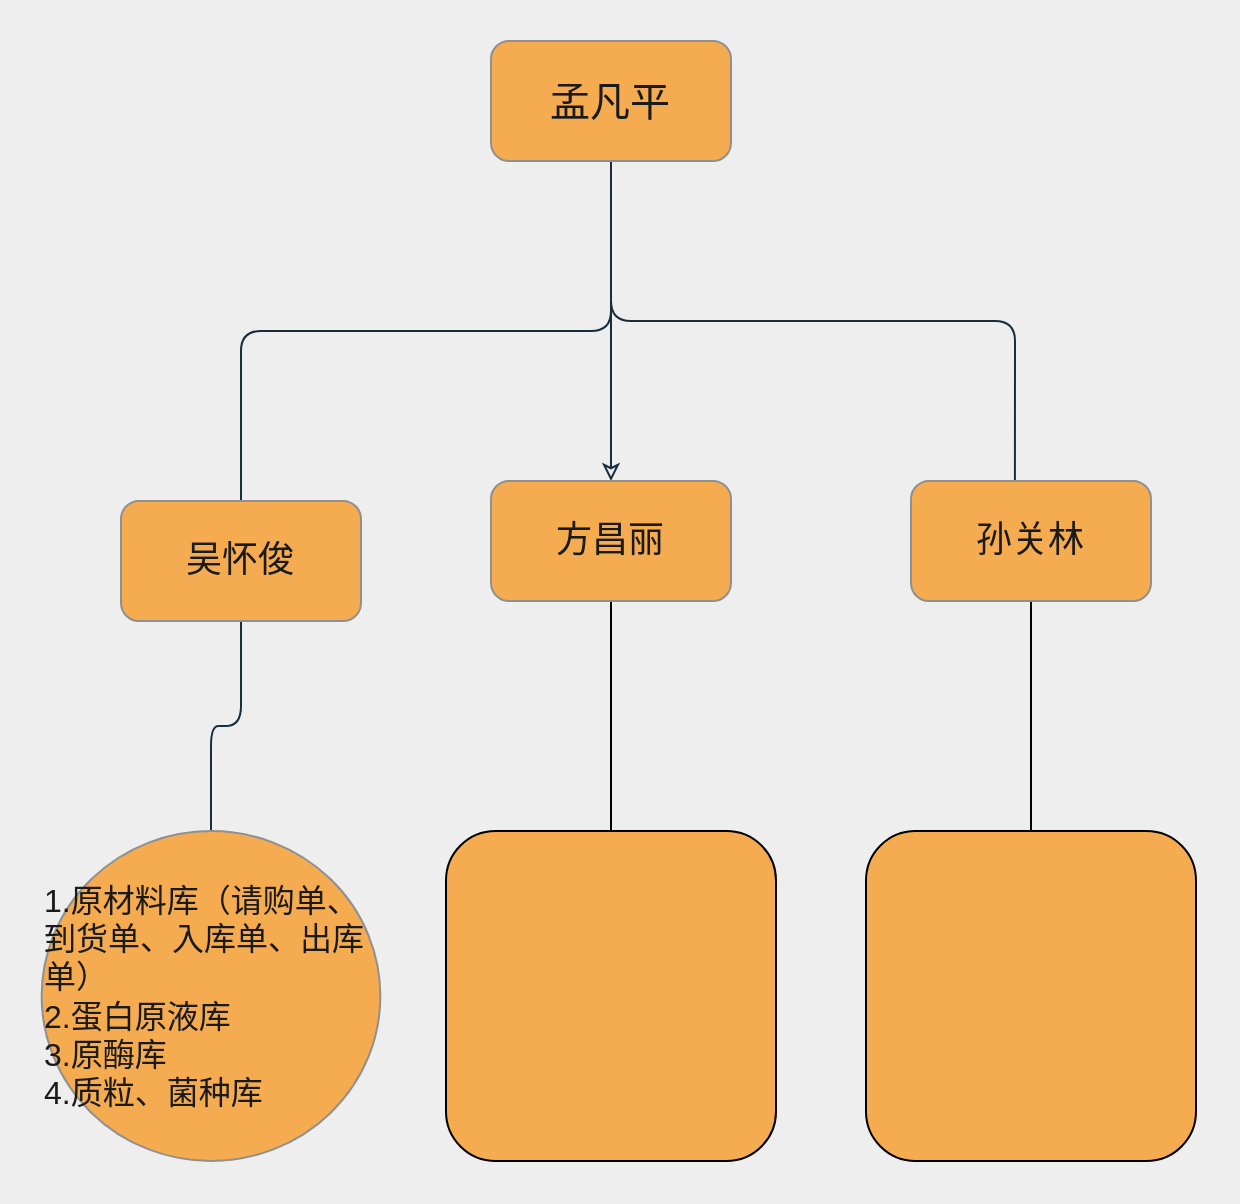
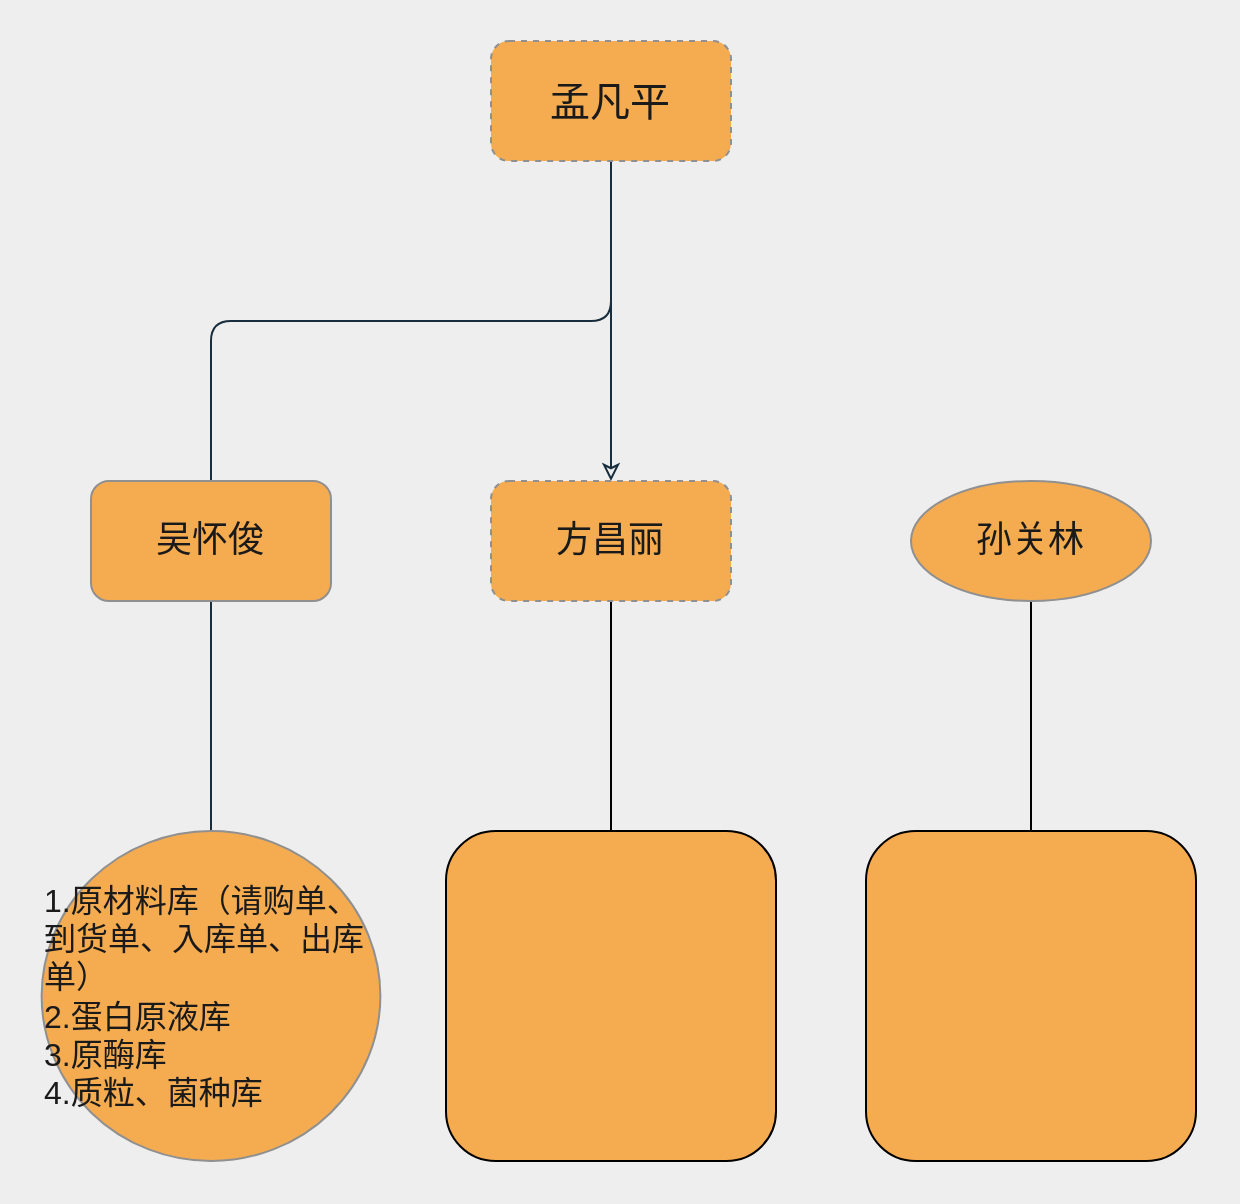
(611, 101) -> (611, 101)
(889, 321) -> none
(611, 541) -> (611, 541)
(1031, 541) -> (1031, 541)
(241, 561) -> (211, 541)
